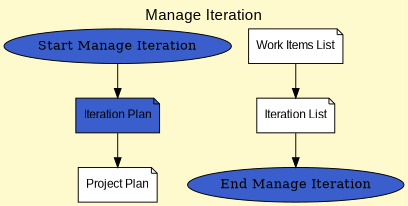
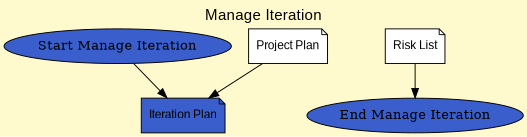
(296, 46) -> none
(296, 115) -> (415, 46)
(118, 145) -> (240, 78)
